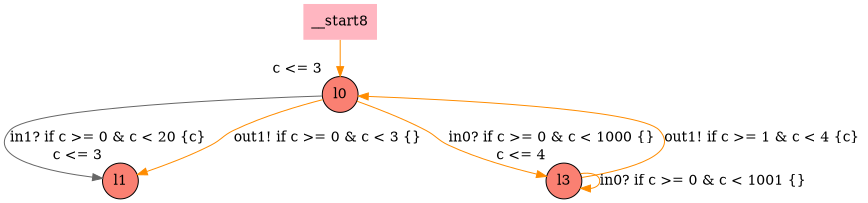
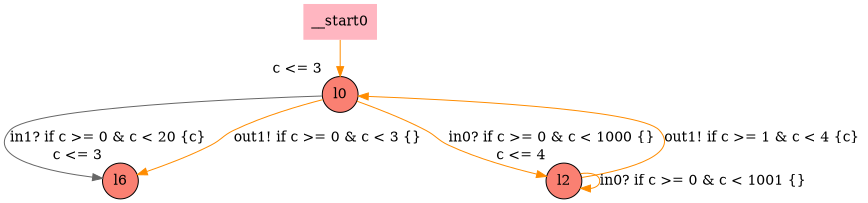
(340, 22) -> (340, 22)
(120, 181) -> (120, 181)
(564, 181) -> (564, 181)
